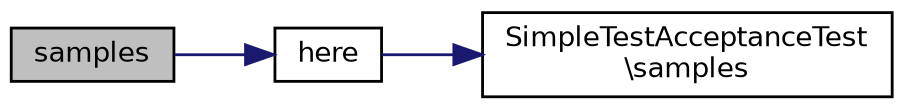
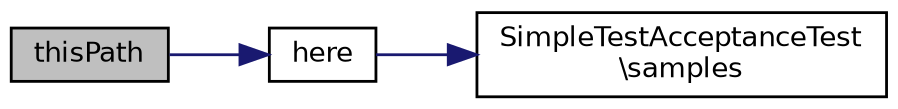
(93, 55) -> (90, 55)
